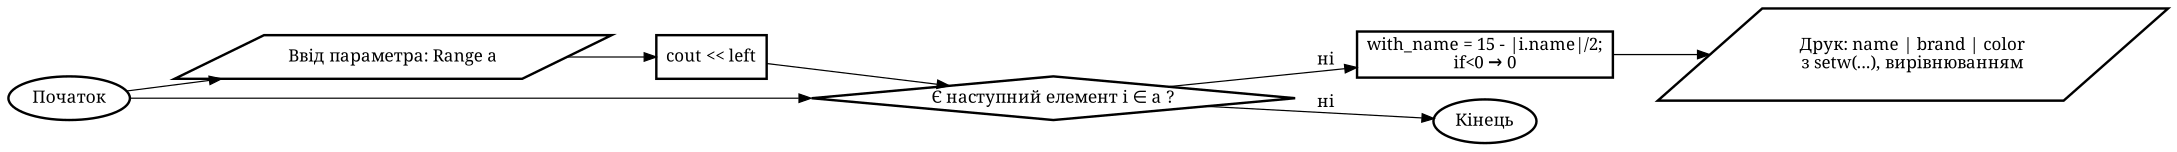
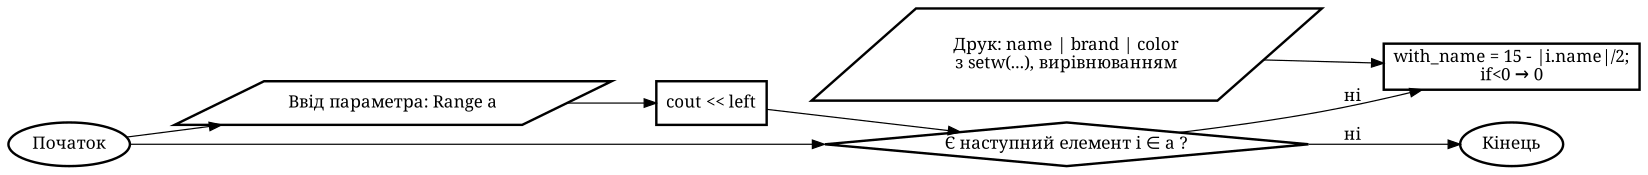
(1655, 55) -> (1317, 61)
